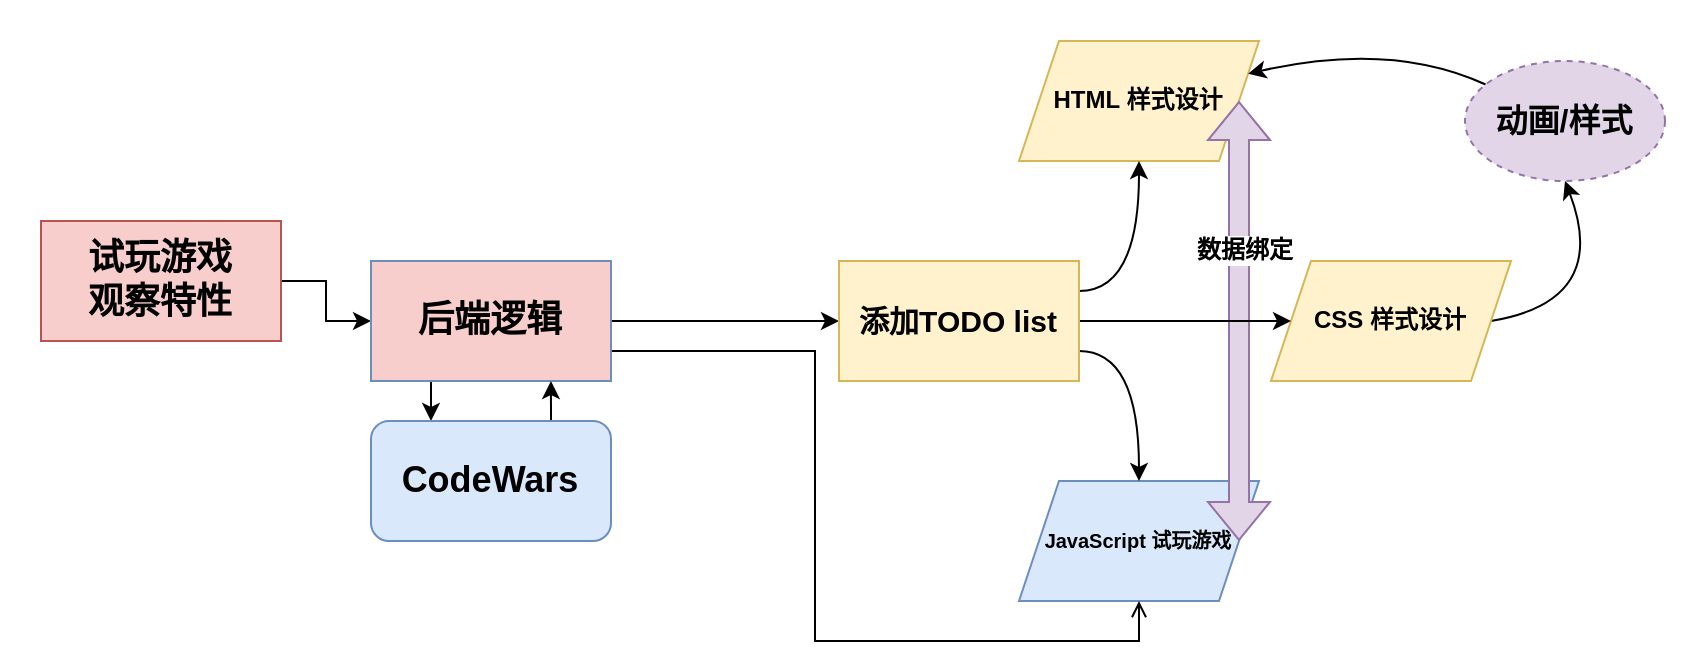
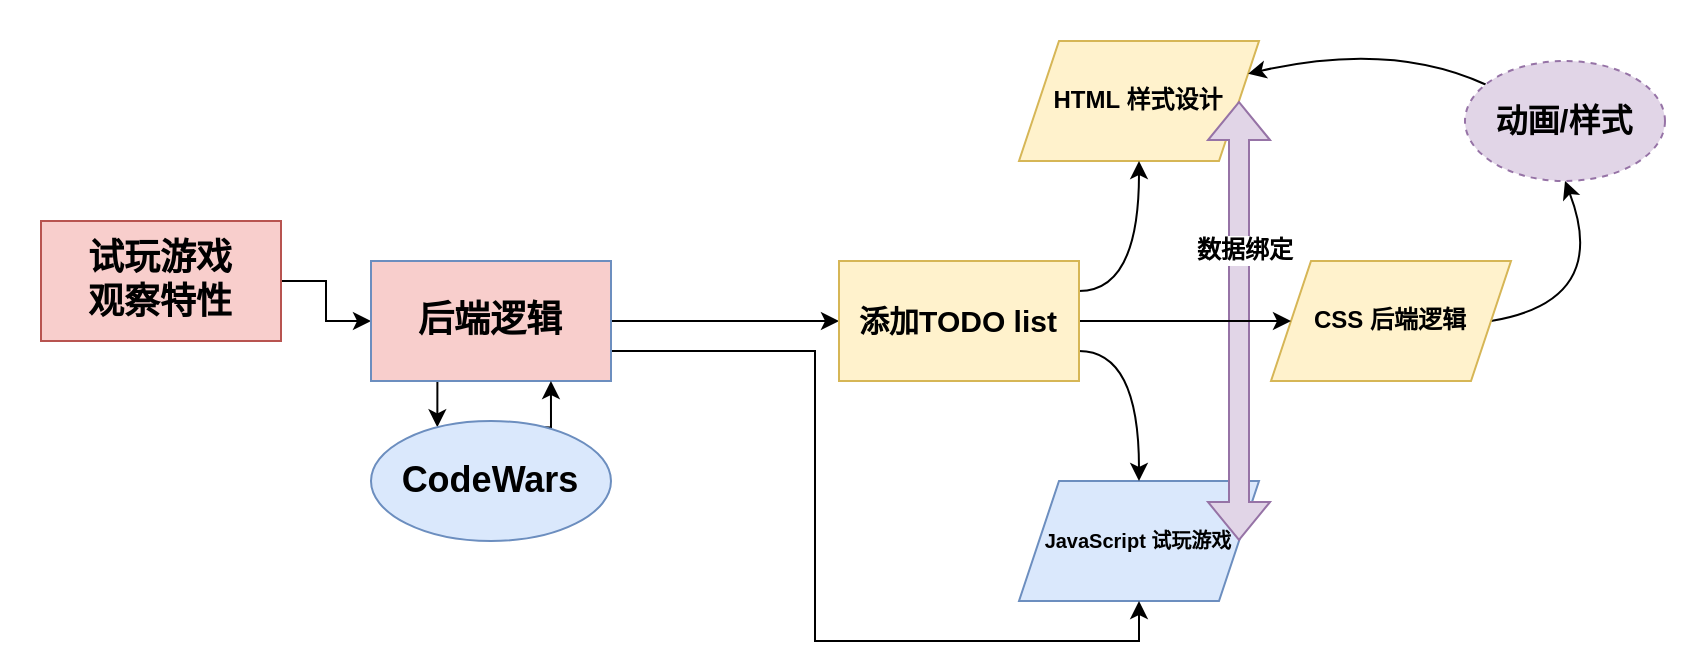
(1391, 321) -> (1391, 321)
(491, 481) -> (491, 481)
(1139, 613) -> (1139, 616)
